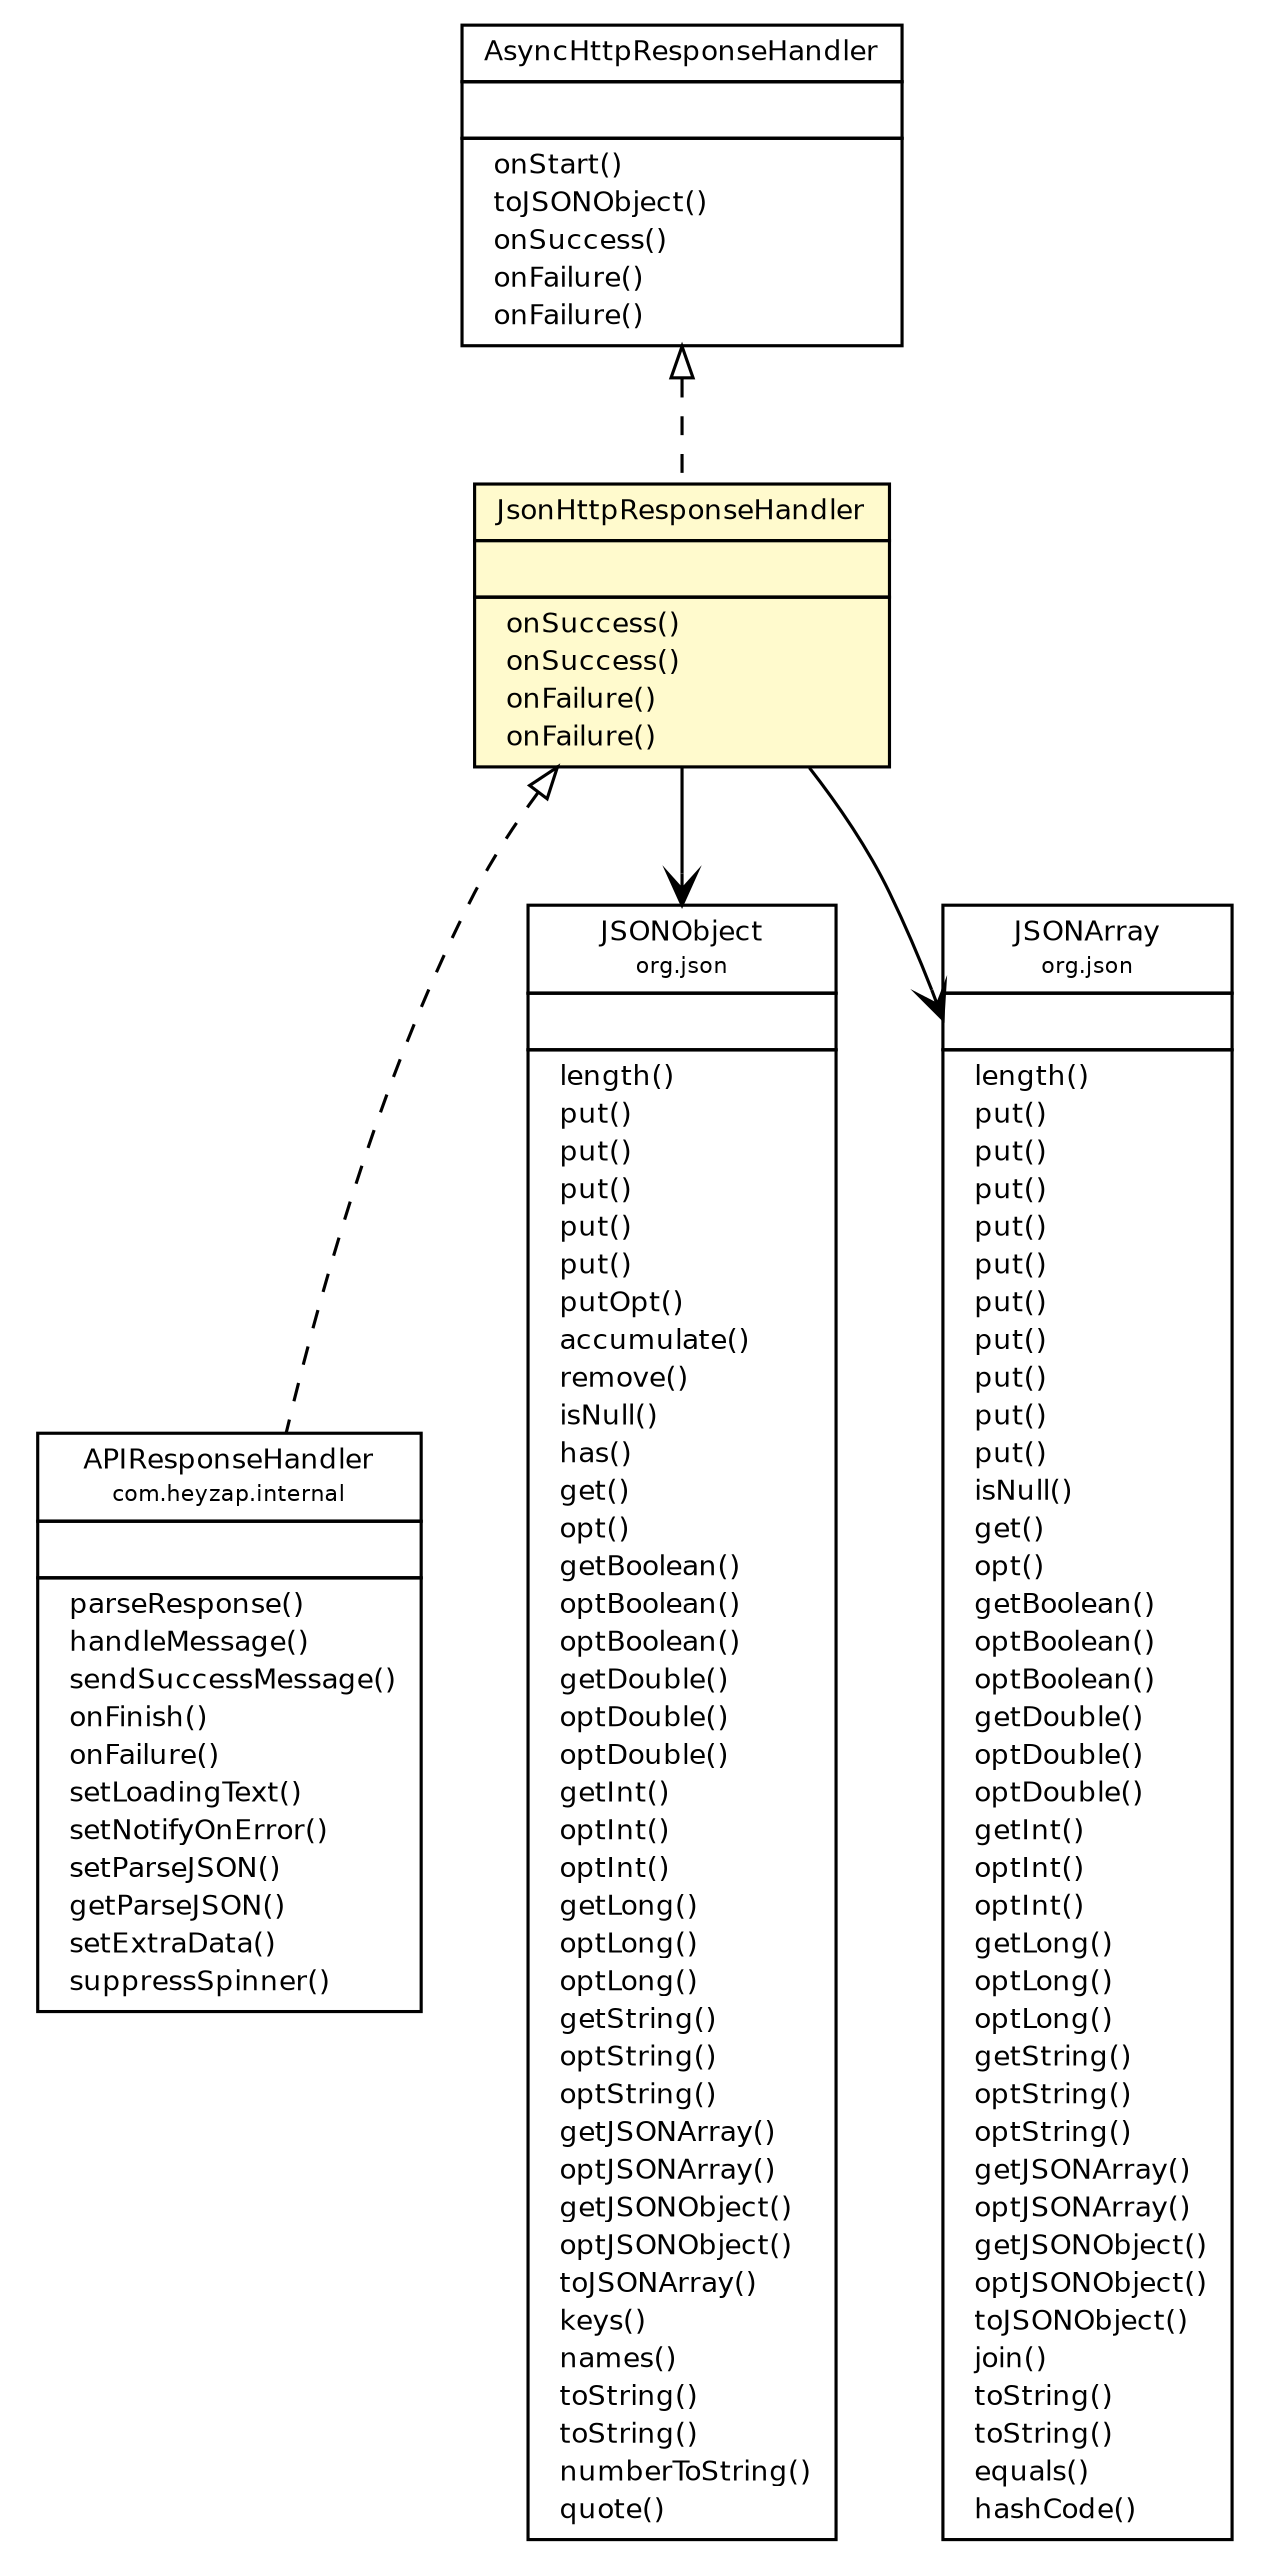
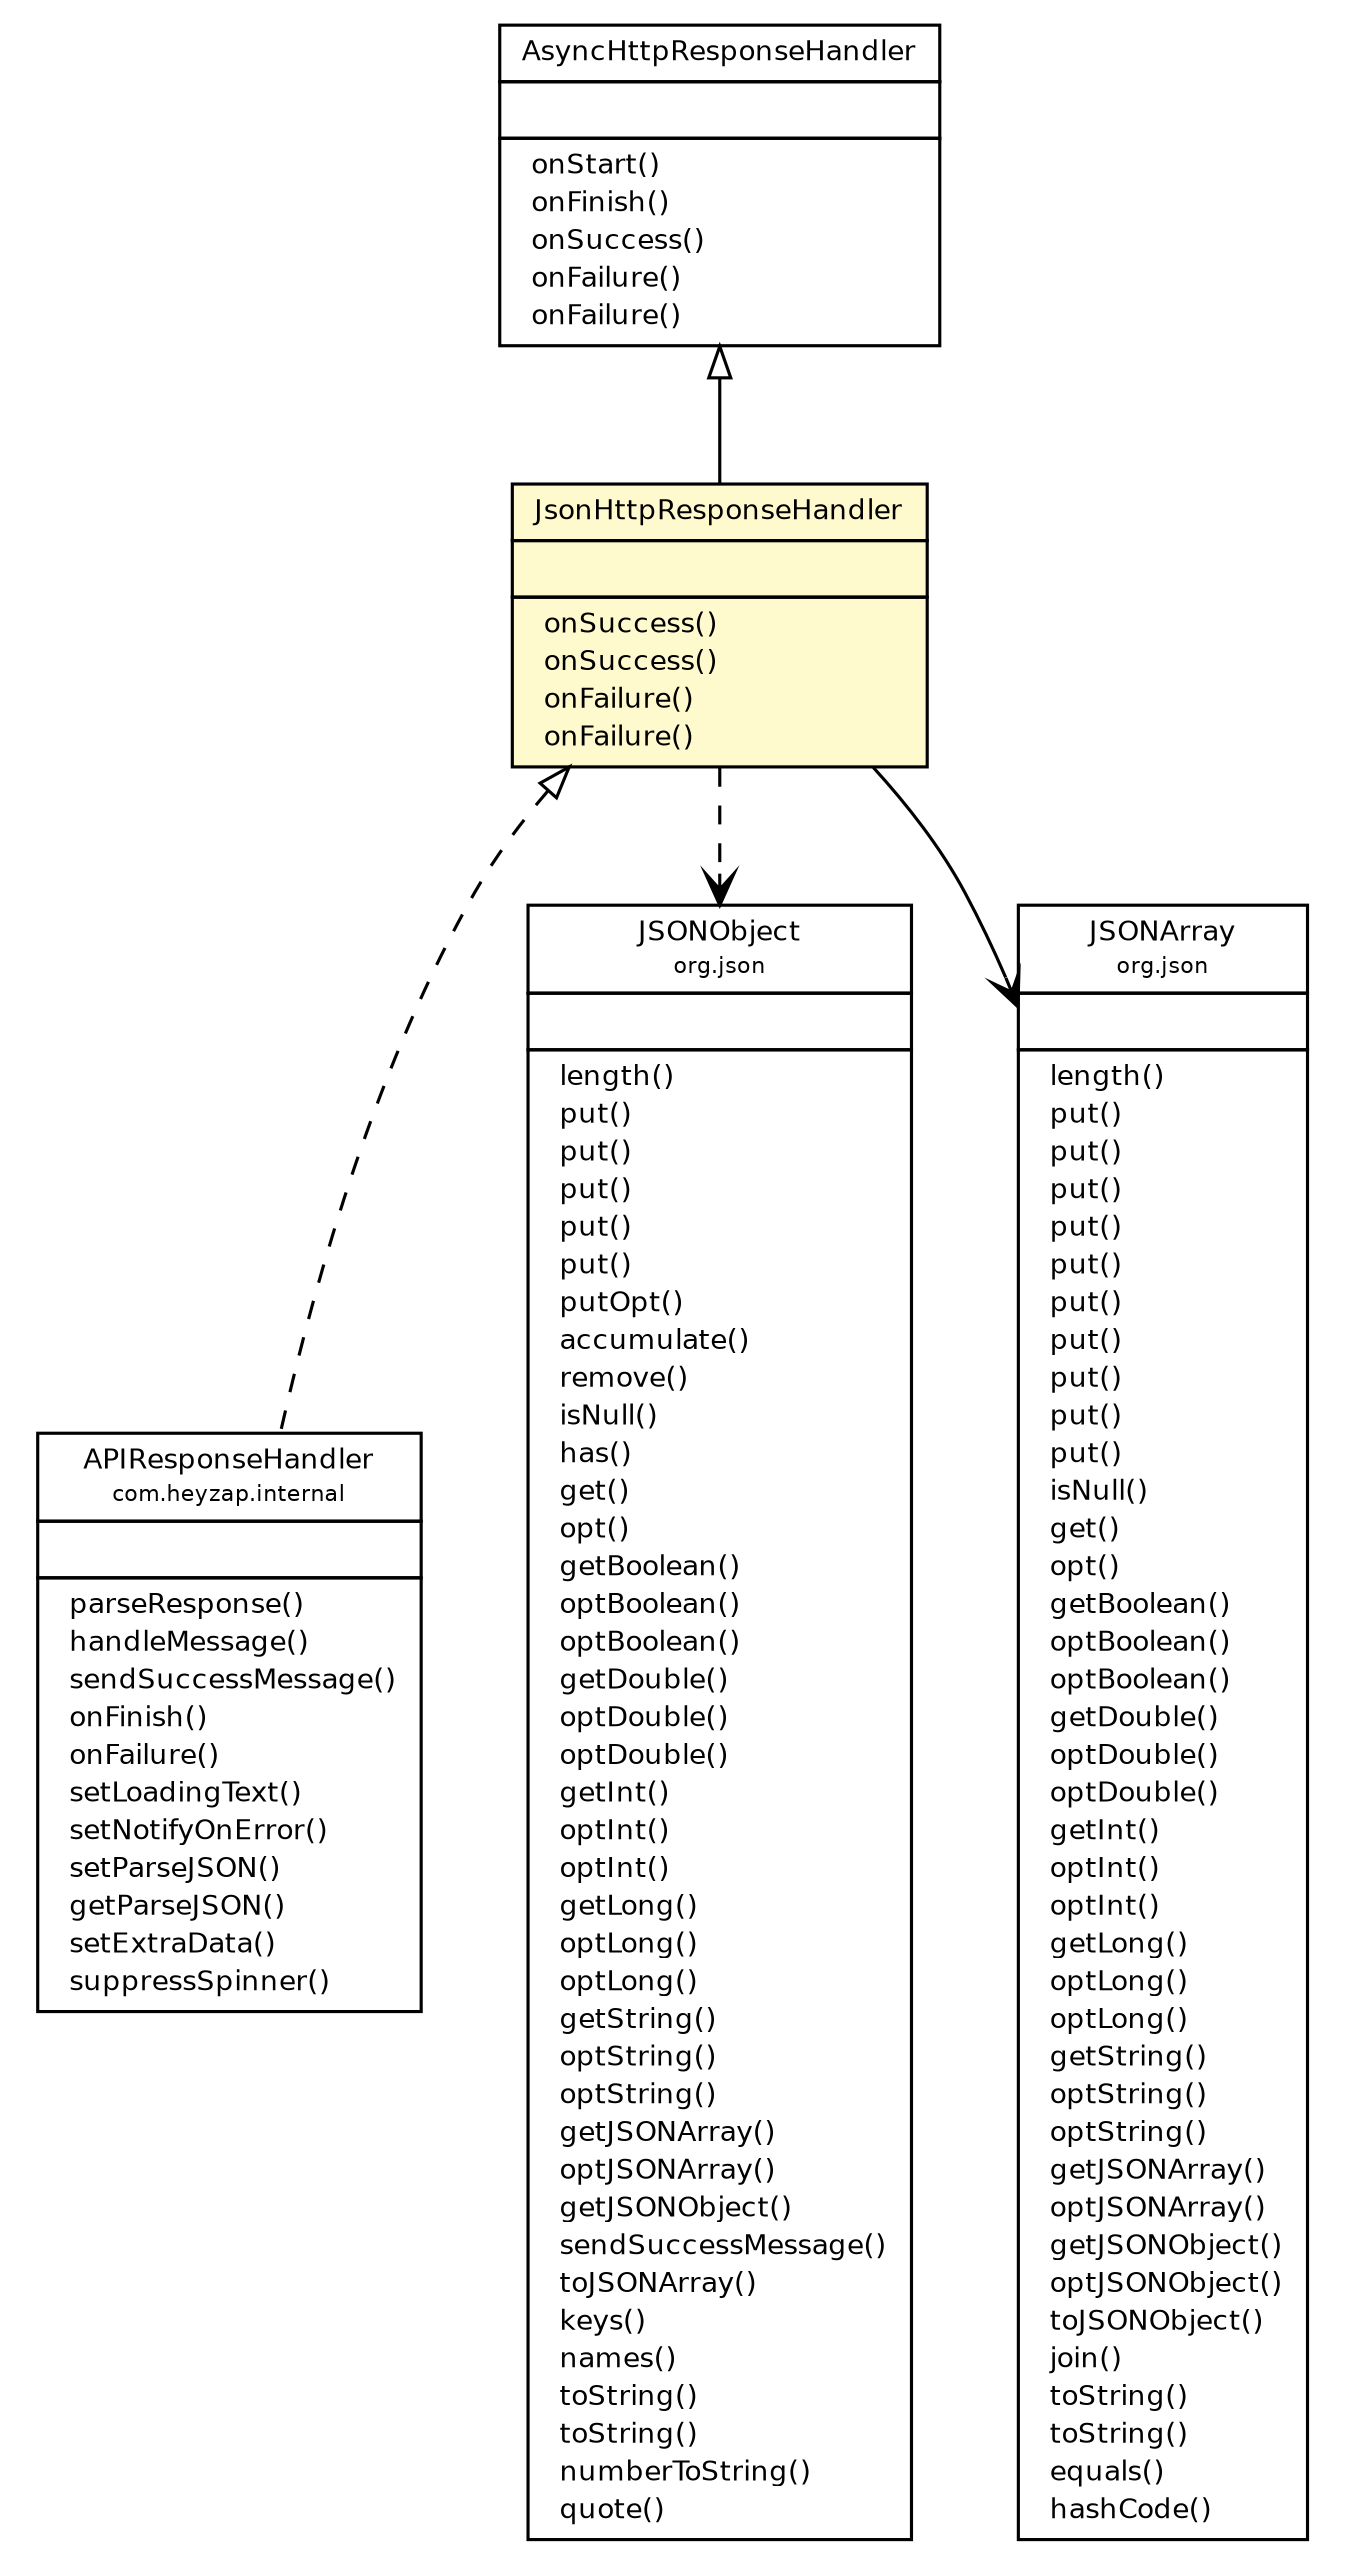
(597, 203) -> (597, 203)
(682, 431) -> (720, 431)
(682, 821) -> (720, 821)
(673, 2246) -> (720, 2246)
